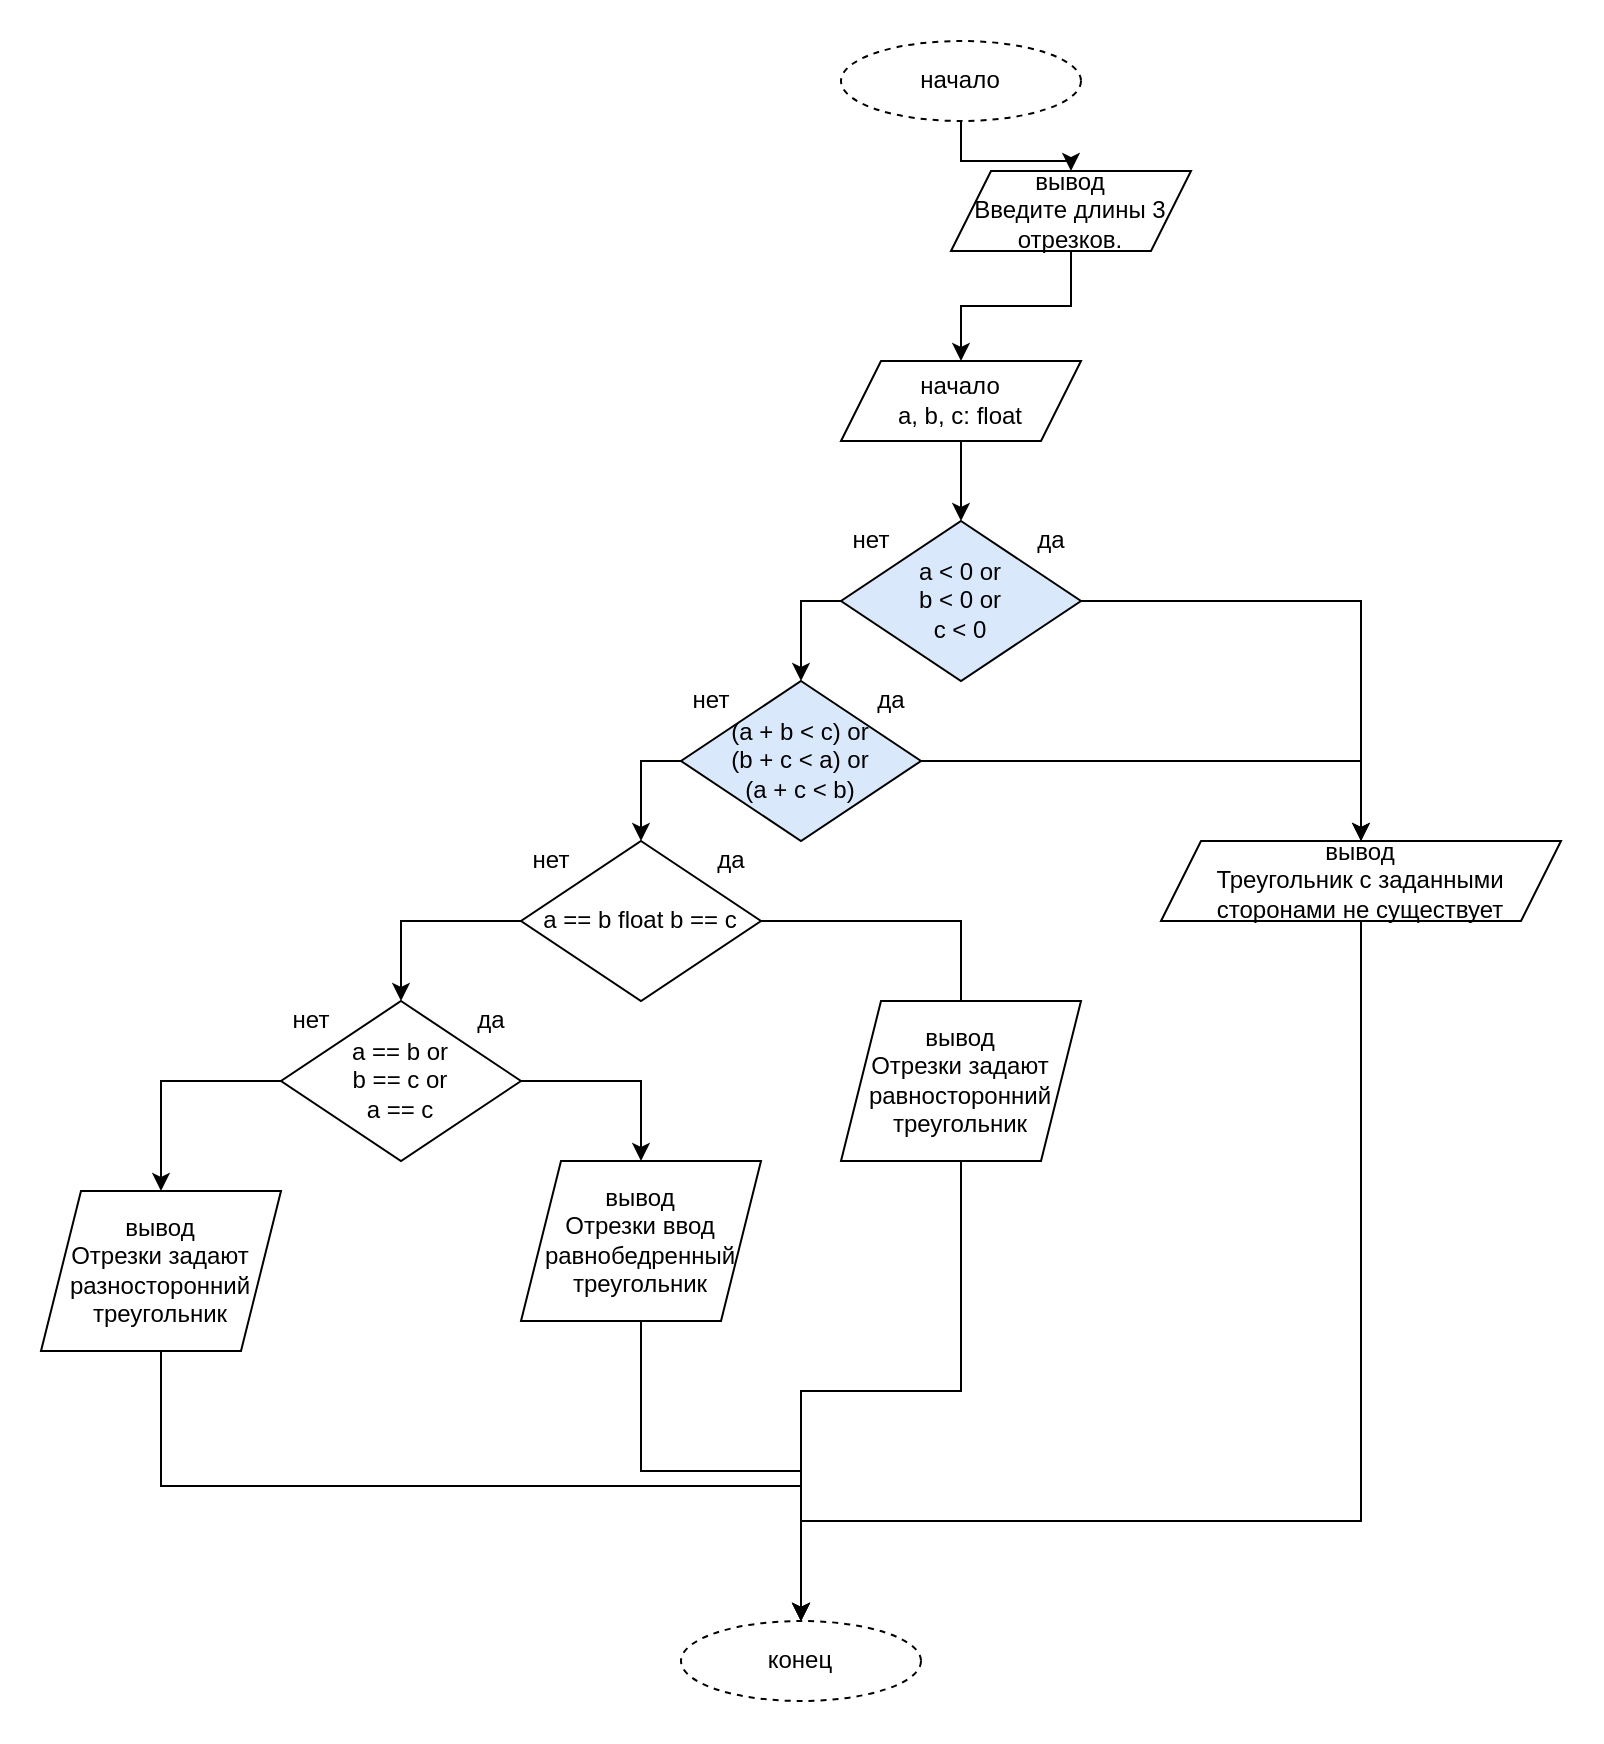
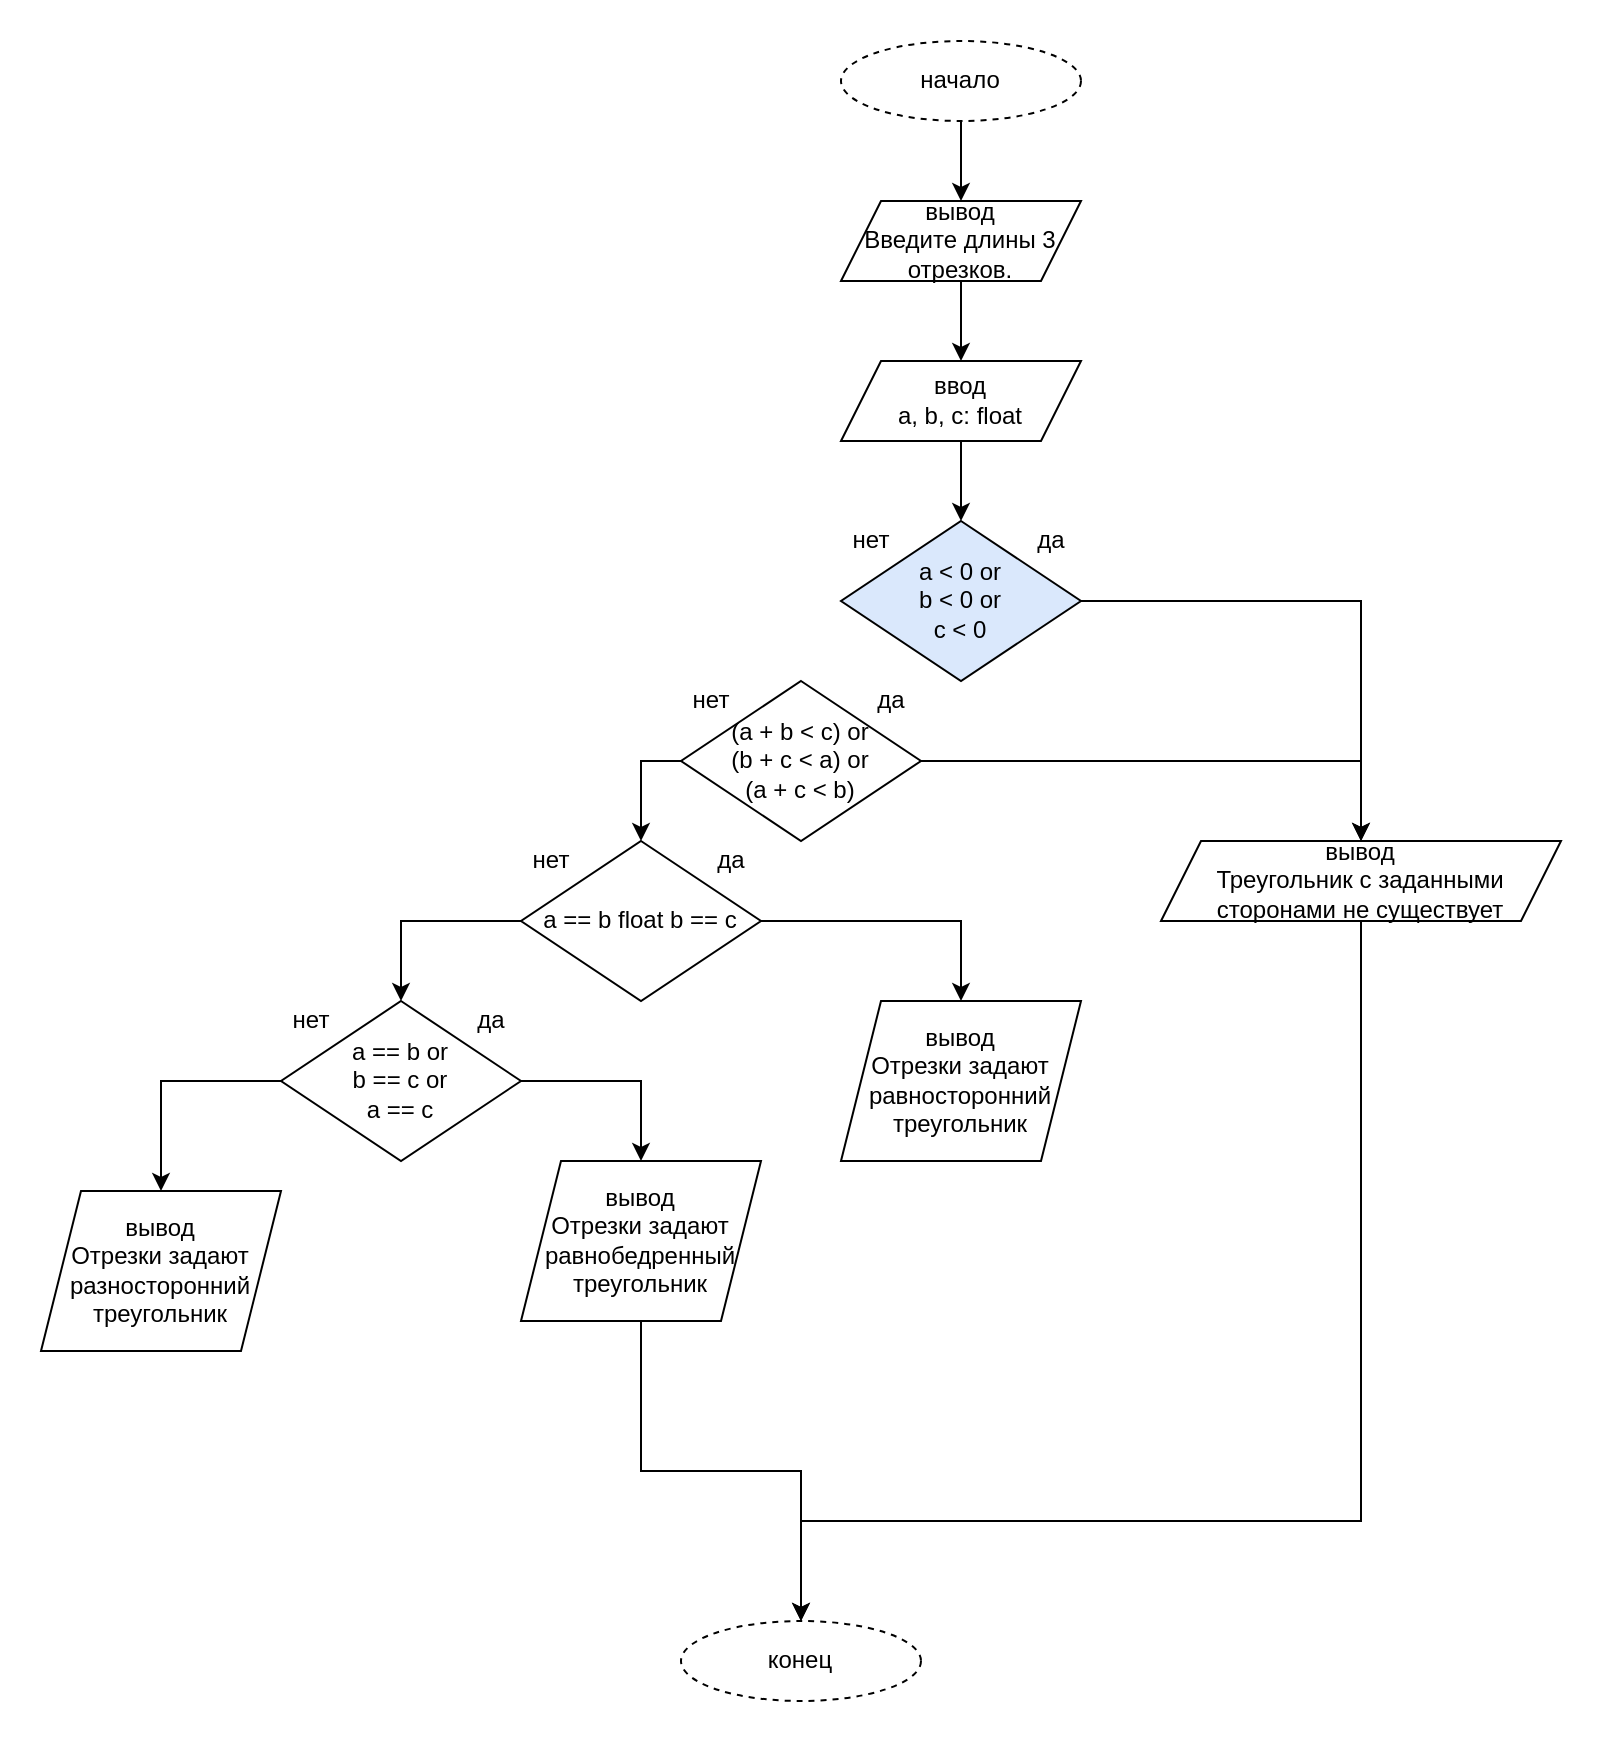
(1071, 211) -> (961, 241)
(961, 401) -> (961, 401)
(801, 614) -> none
(801, 761) -> (801, 761)
(961, 991) -> (961, 986)
(641, 1241) -> (641, 1241)
(958, 1391) -> none
(412, 1486) -> none
